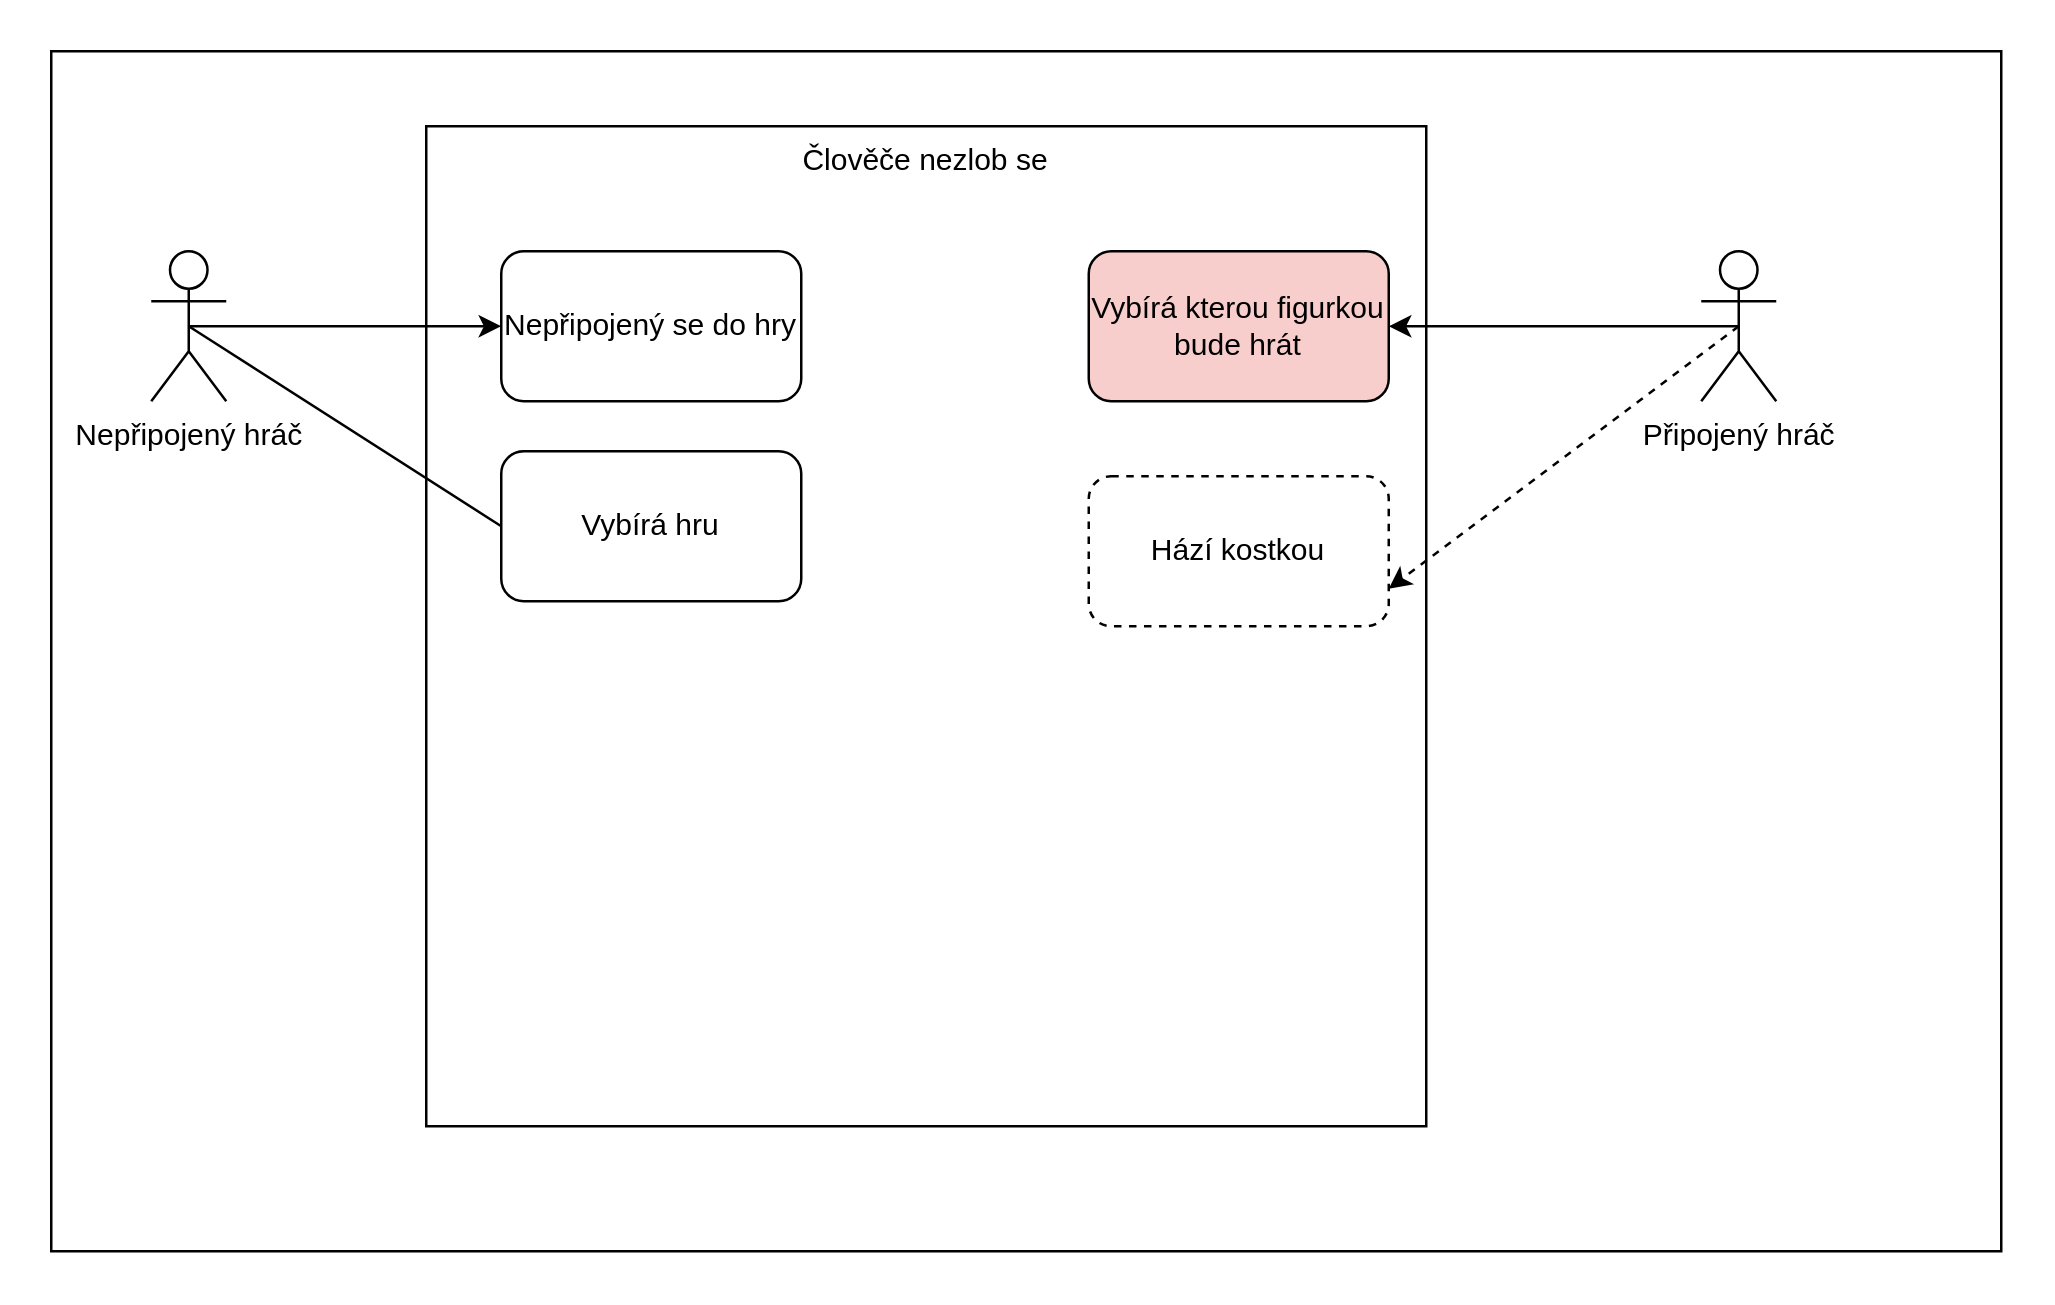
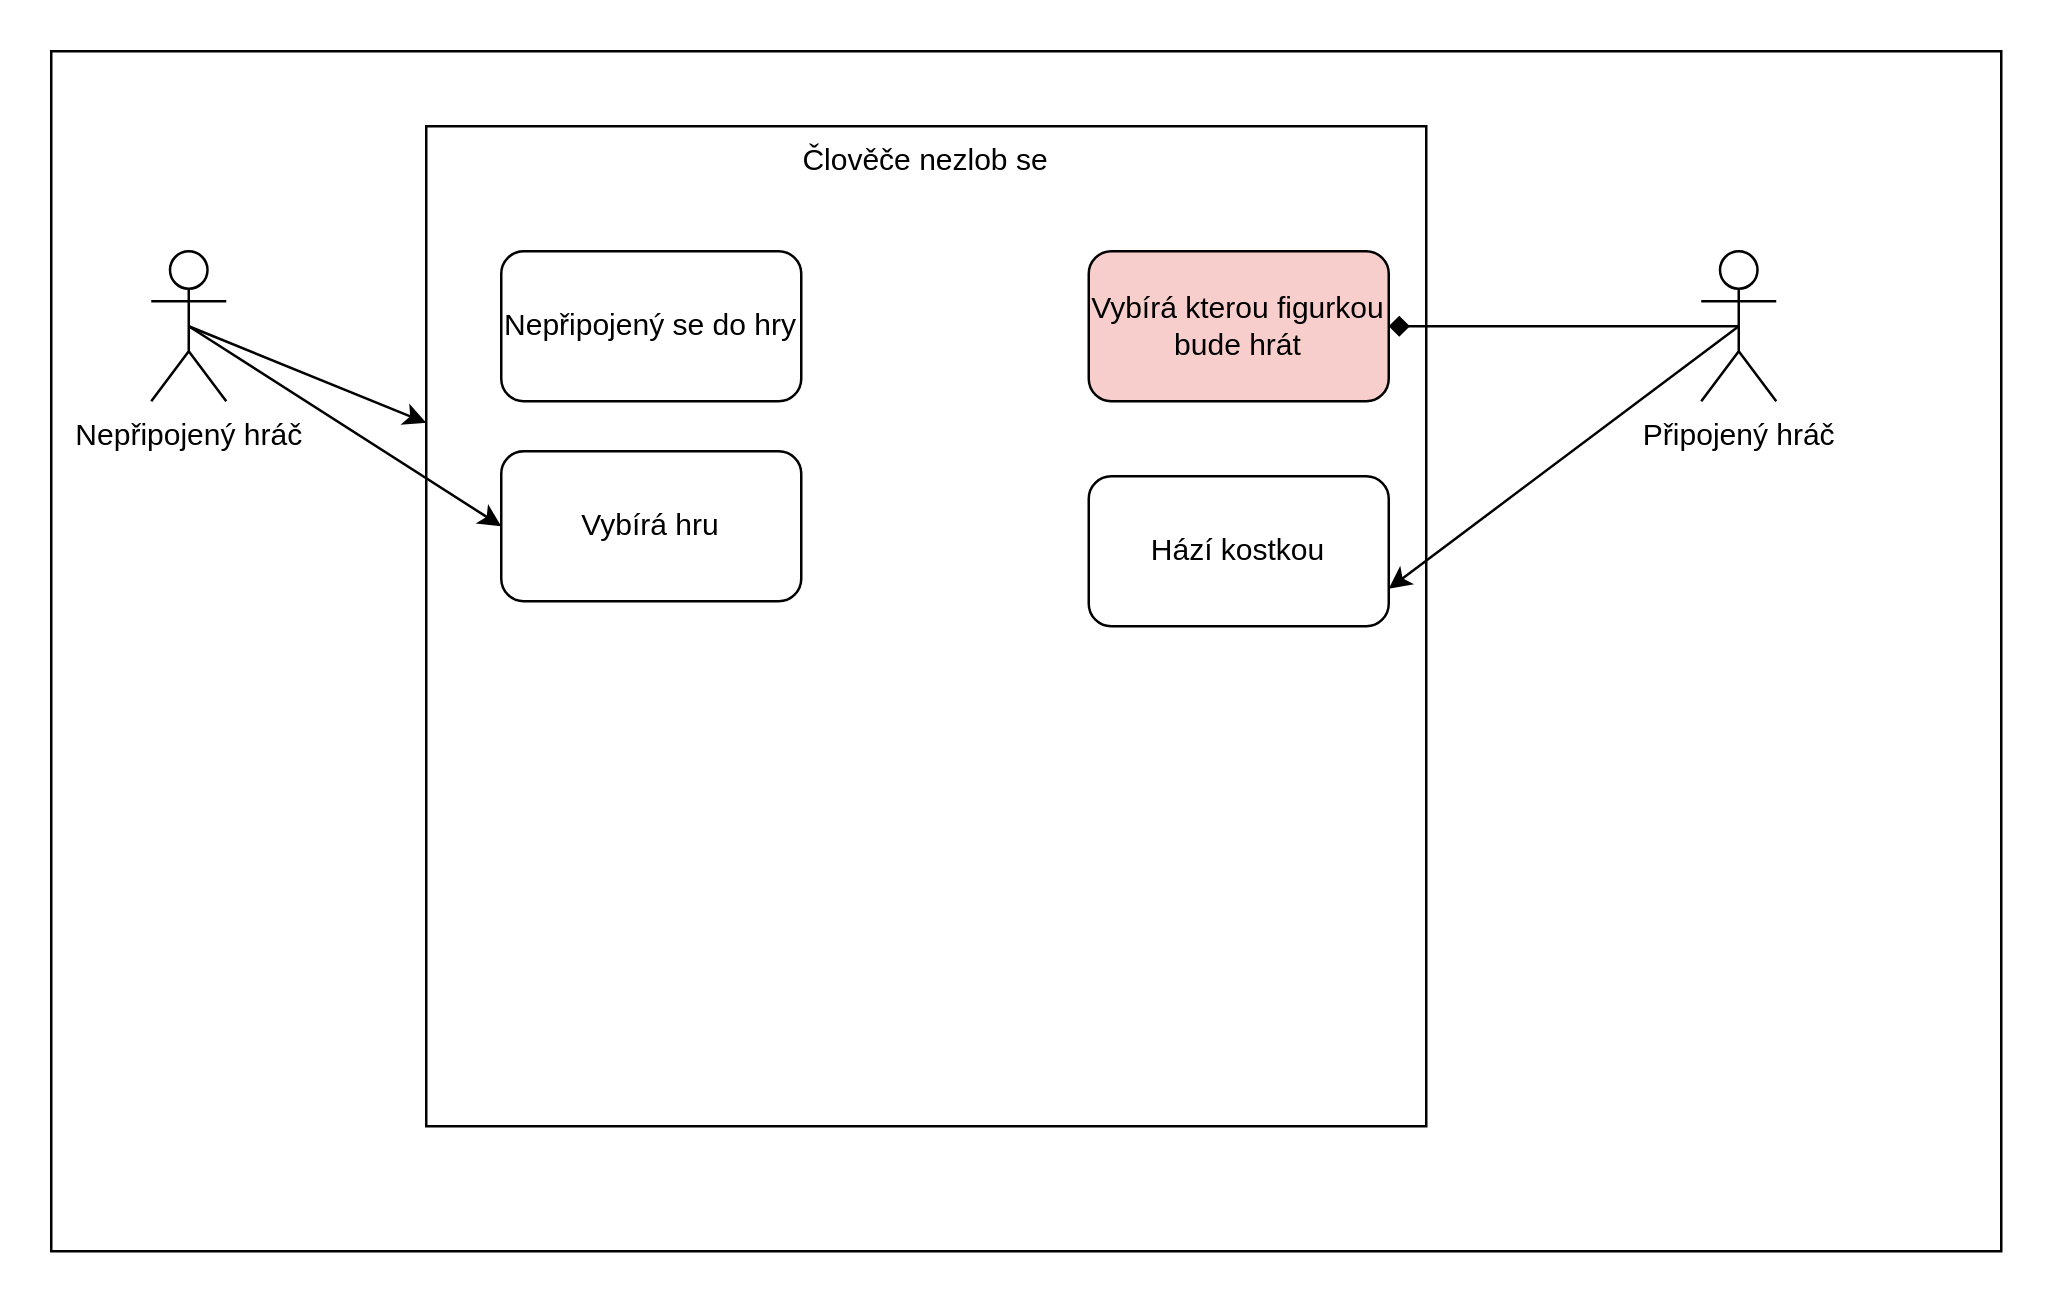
(349, 326) -> (309, 375)
(1407, 326) -> (1409, 326)
(1569, 454) -> (1569, 454)
(492, 520) -> (486, 517)
(1239, 551) -> (1239, 551)
